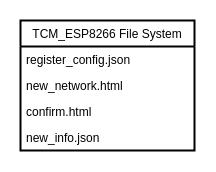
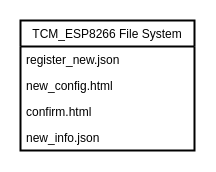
(89, 60) -> (80, 60)
(77, 86) -> (72, 86)
